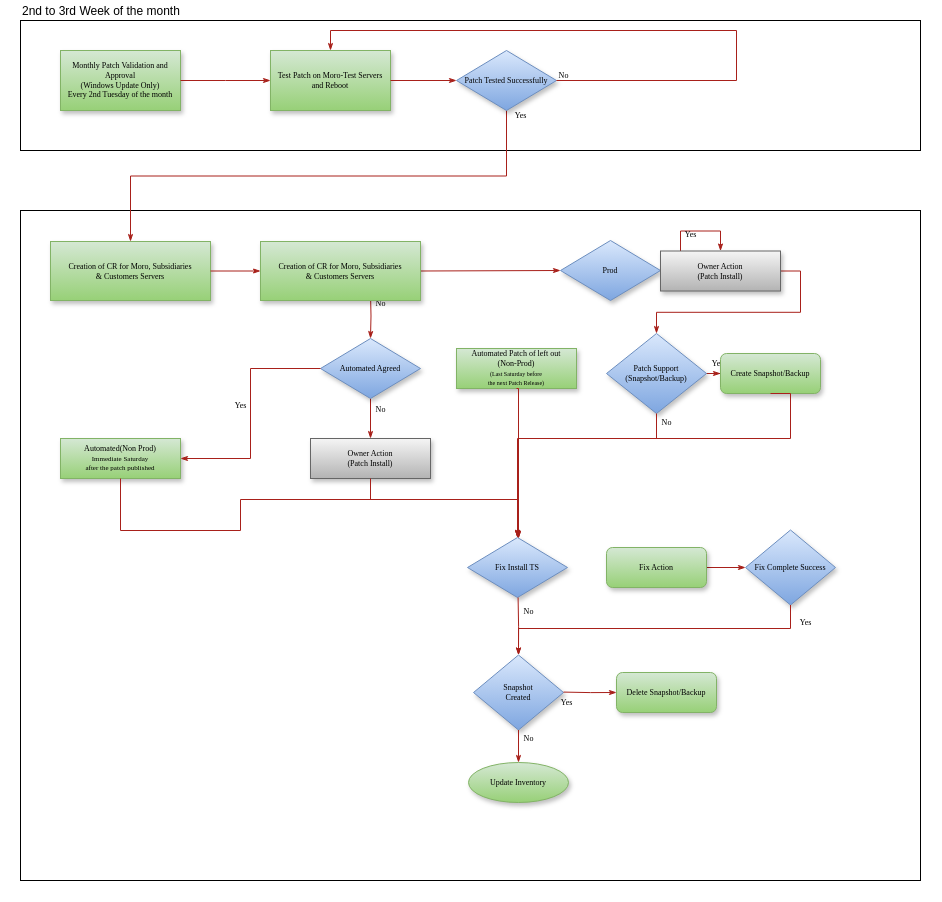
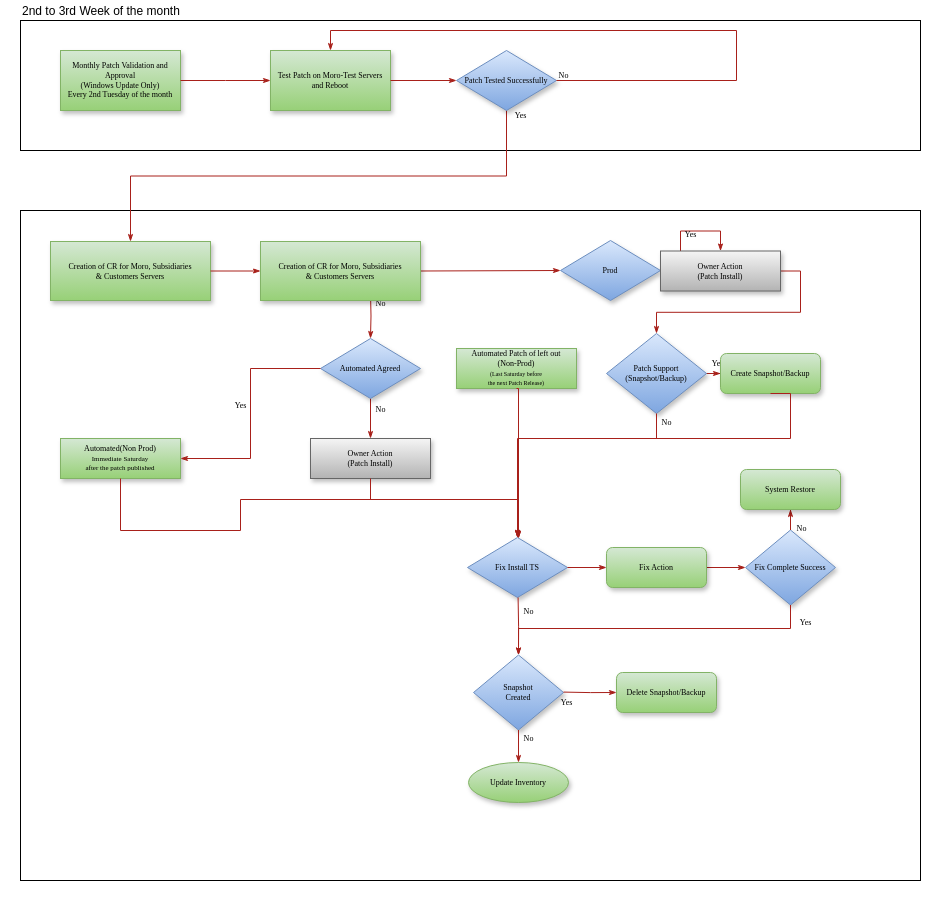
none -> (791, 490)
none -> (791, 516)
none -> (584, 568)
